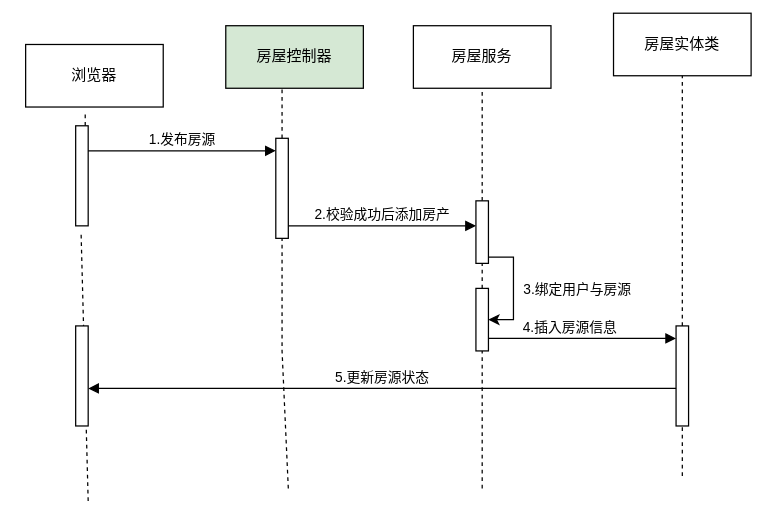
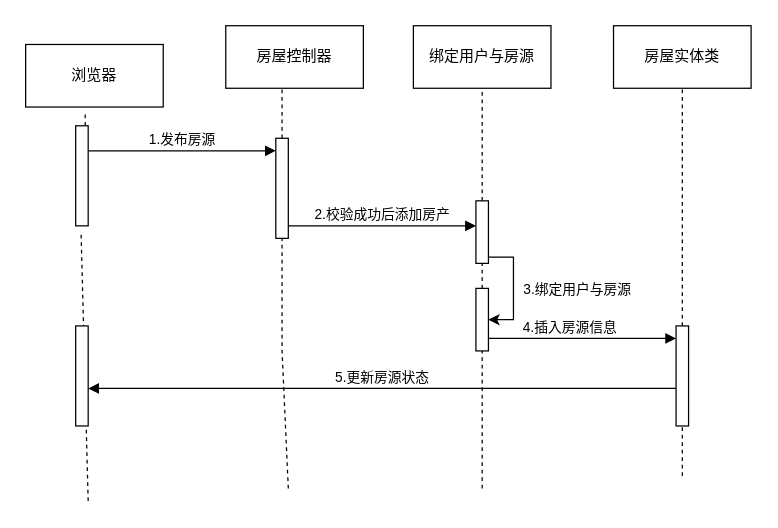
(682, 44) -> (682, 57)
(294, 57) -> (294, 57)
(482, 57) -> (482, 57)
